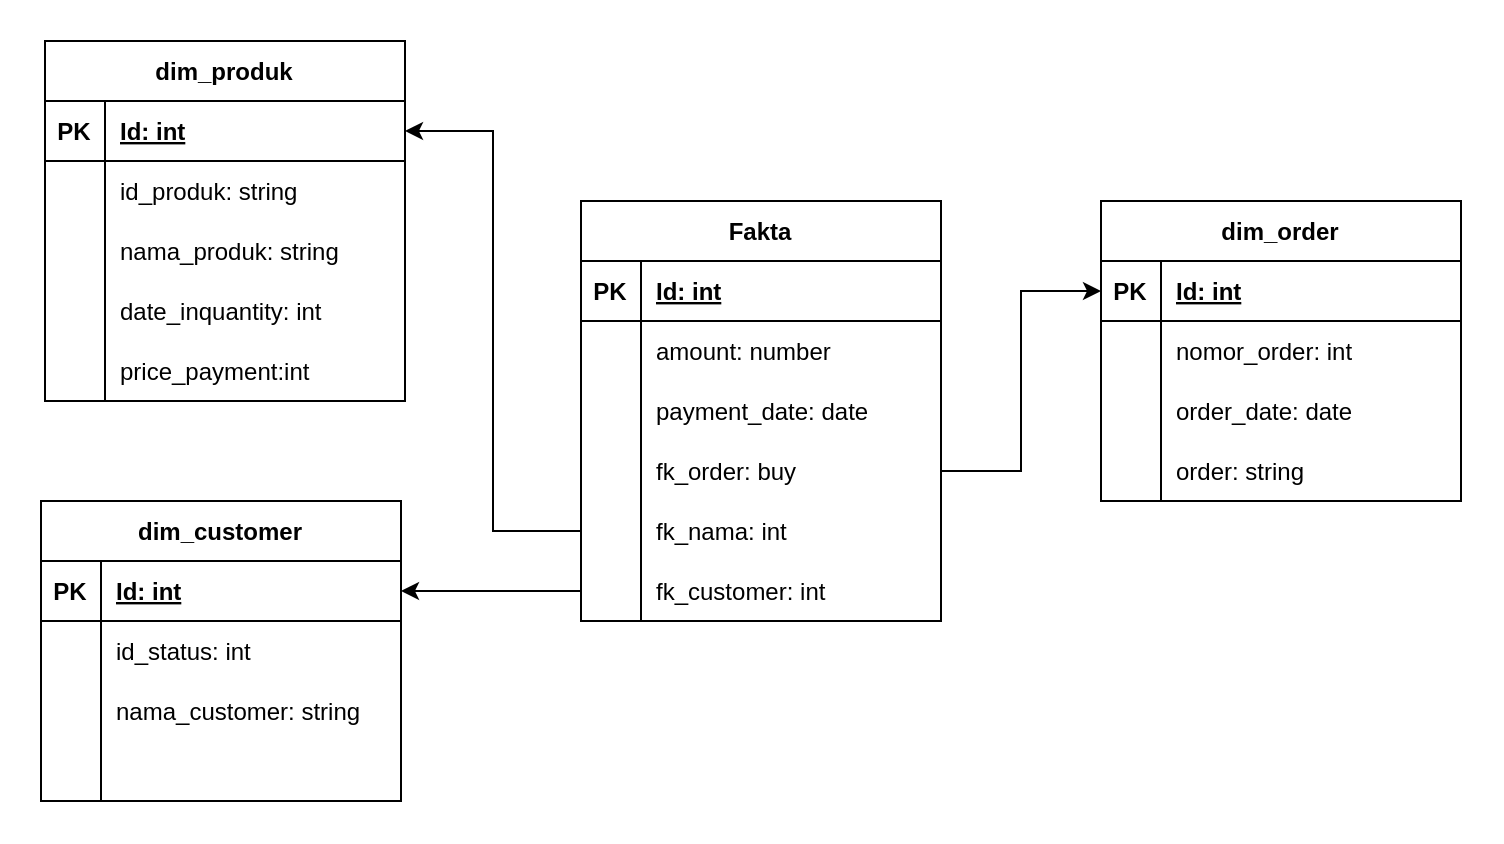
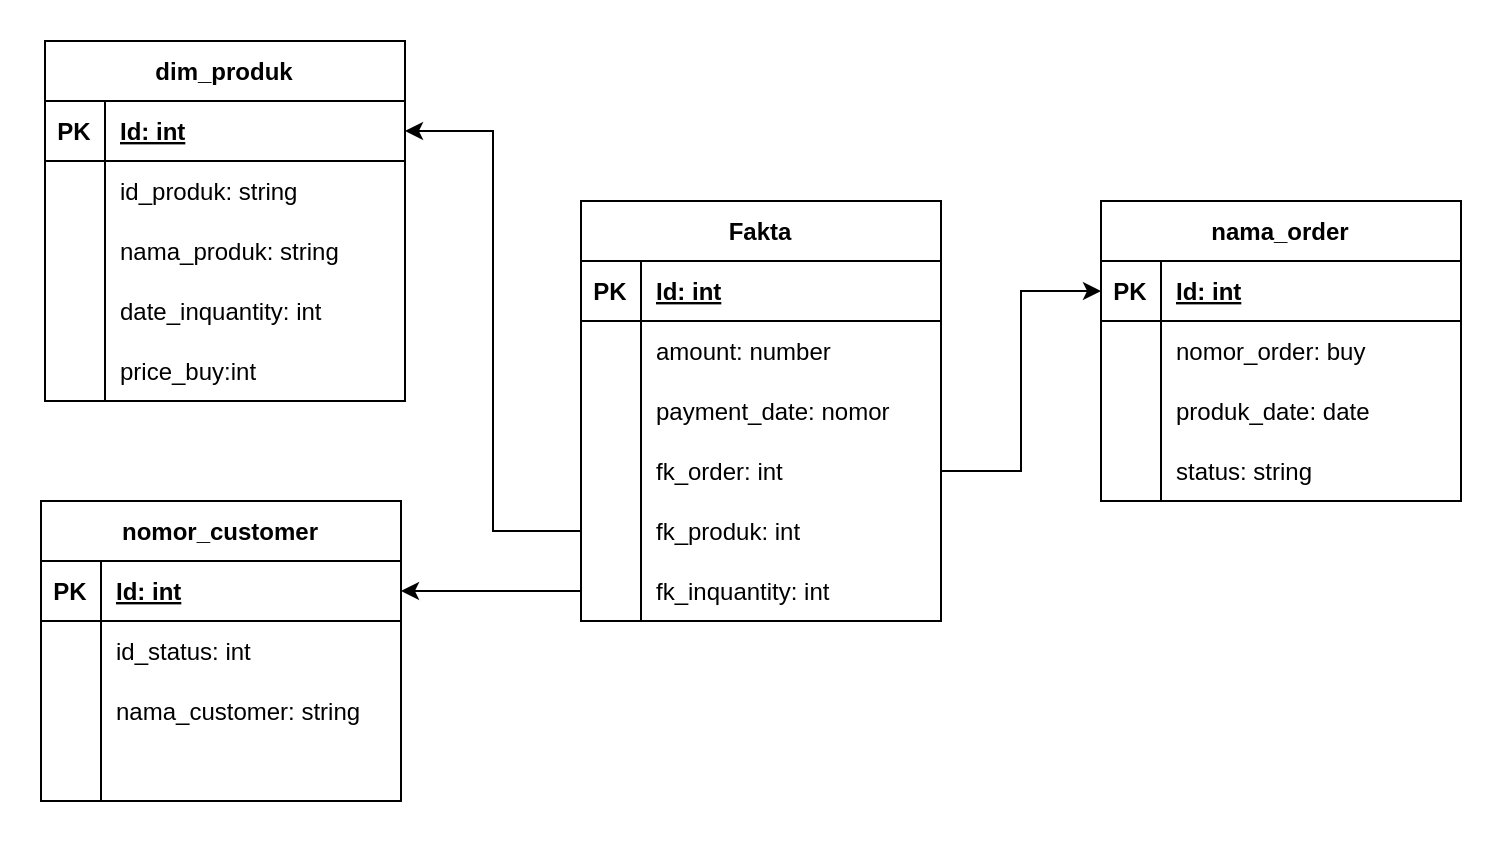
(1280, 232) -> (1280, 232)
(1274, 352) -> (1277, 352)
(225, 372) -> (198, 372)
(771, 412) -> (777, 412)
(1277, 412) -> (1284, 412)
(737, 472) -> (734, 472)
(1254, 472) -> (1261, 472)
(220, 532) -> (220, 532)
(727, 532) -> (741, 532)
(754, 592) -> (761, 592)
